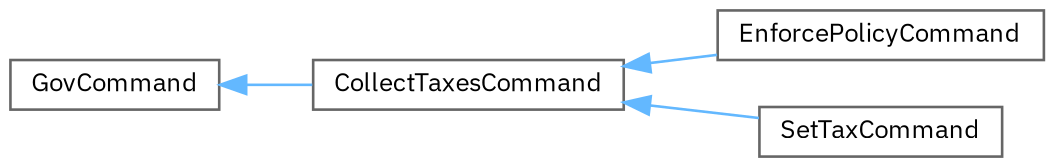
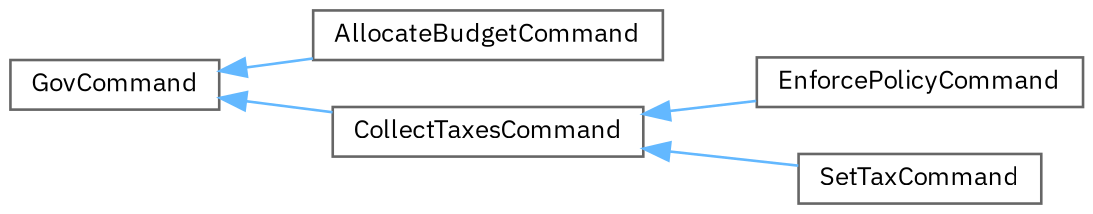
none -> (488, 35)
